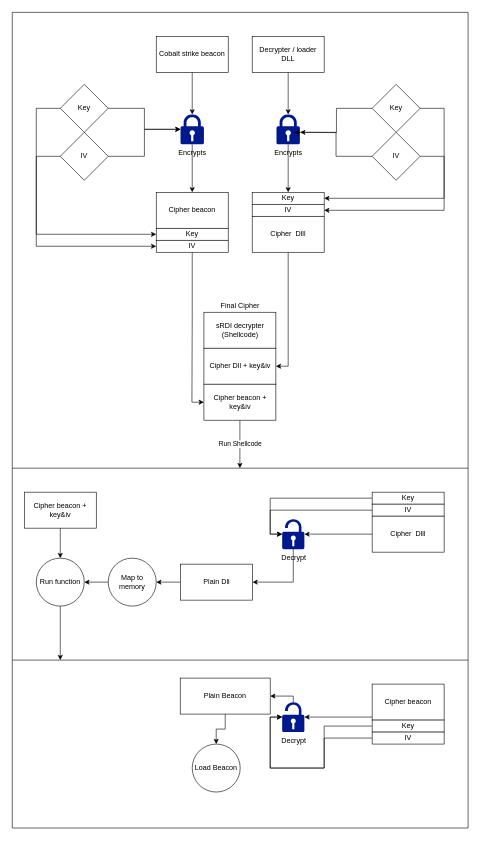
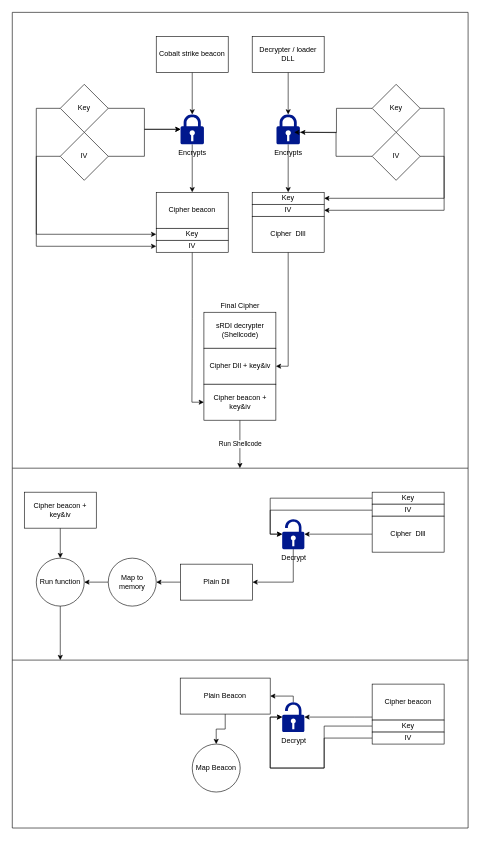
(216, 768) -> (216, 768)
